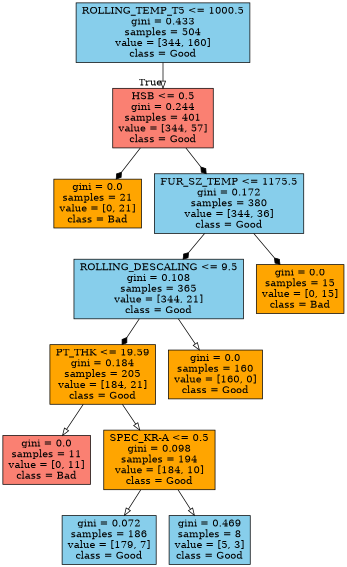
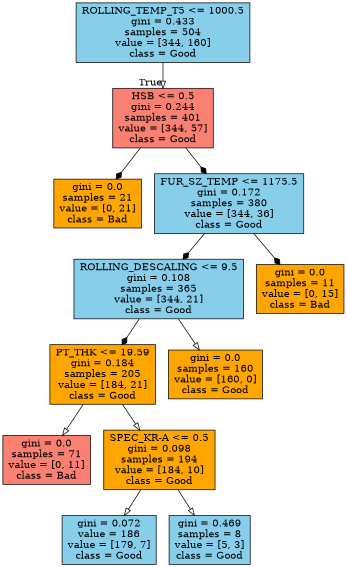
(300, 289) -> (300, 289)
(47, 460) -> (47, 460)
(109, 540) -> (109, 540)
